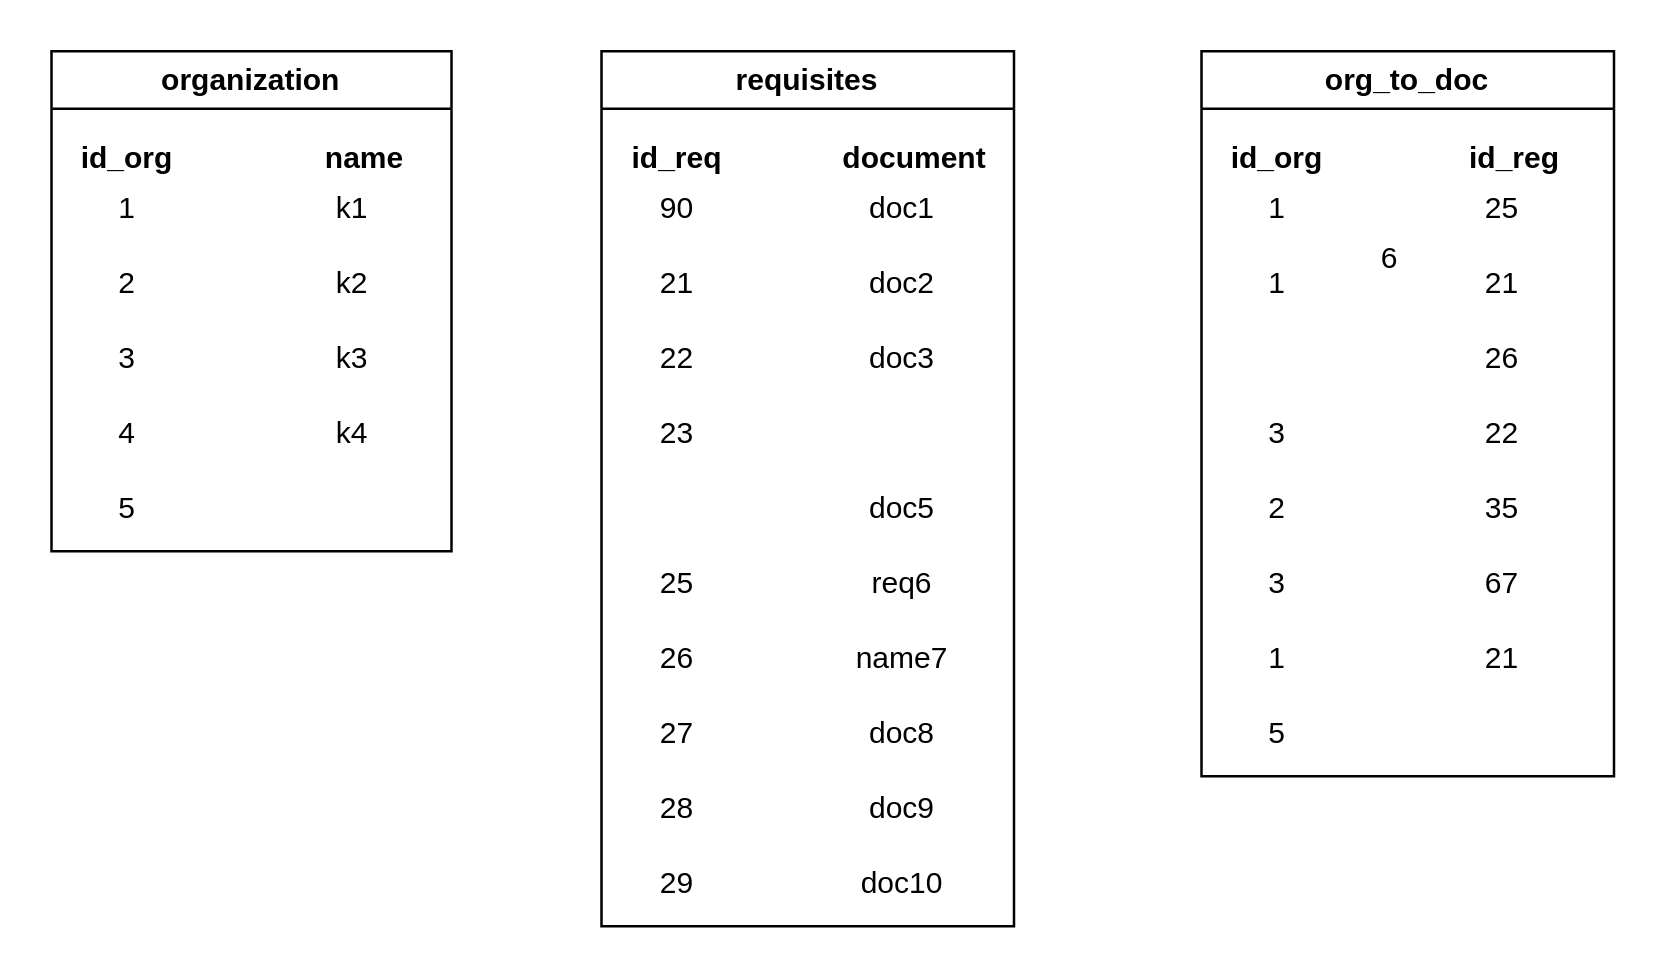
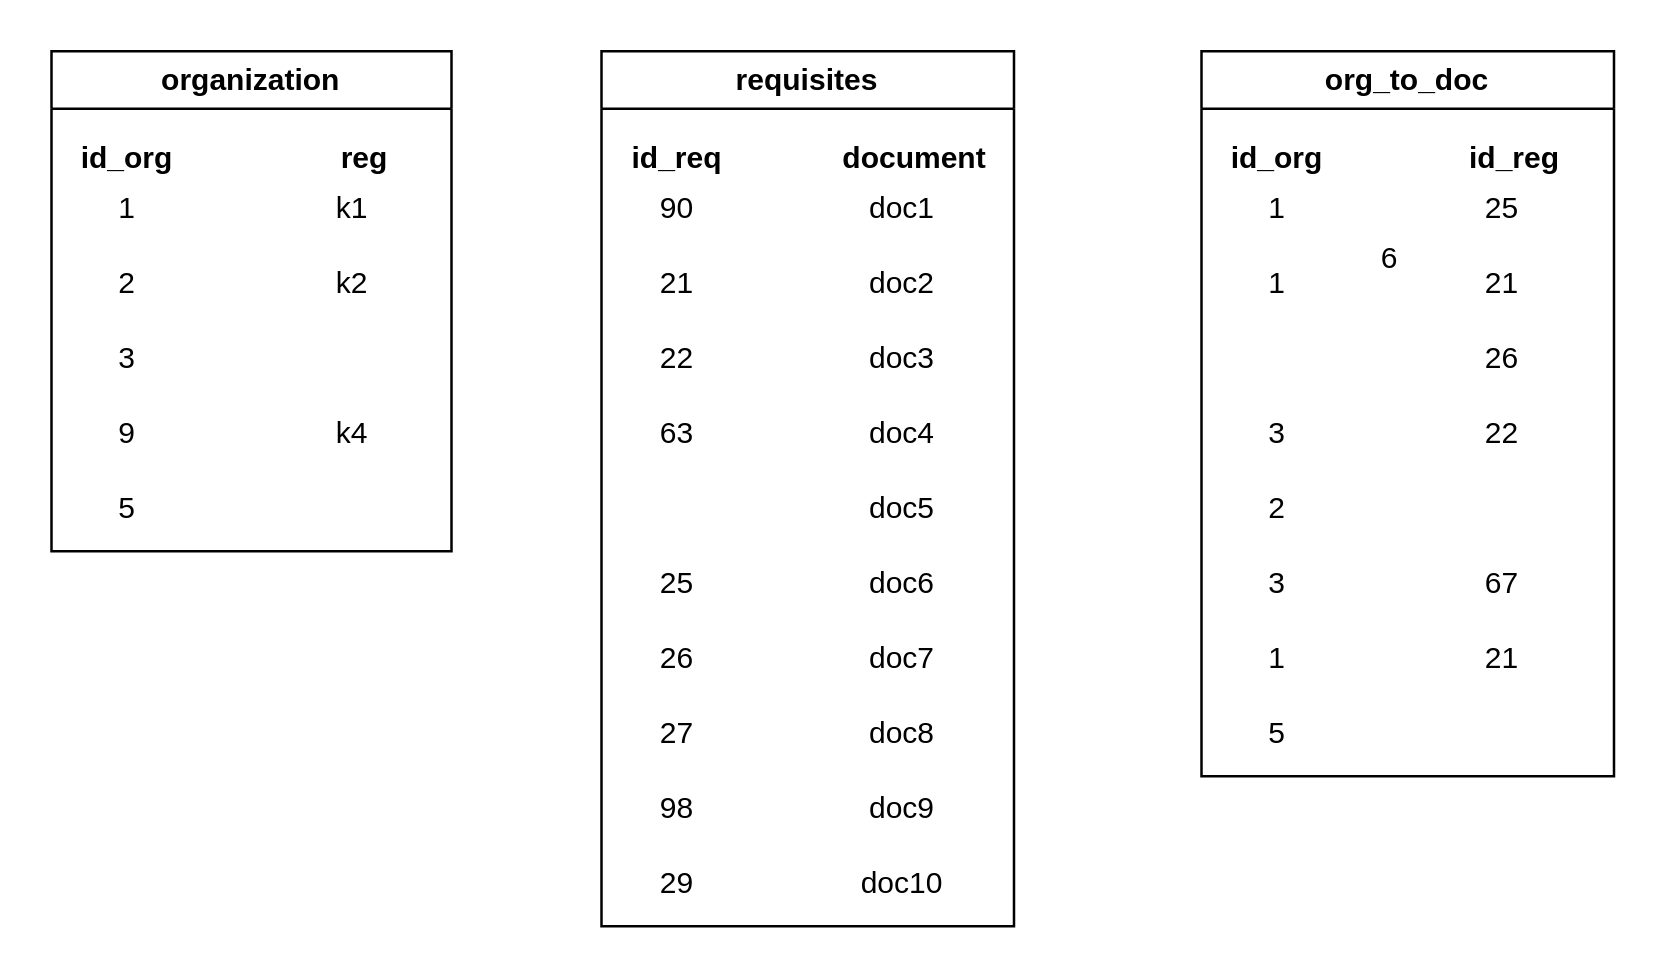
(365, 159) -> (365, 159)
(351, 359) -> none
(128, 434) -> (128, 434)
(678, 434) -> (678, 434)
none -> (901, 434)
(1501, 509) -> none
(903, 584) -> (903, 584)
(903, 659) -> (903, 659)
(678, 809) -> (678, 809)
